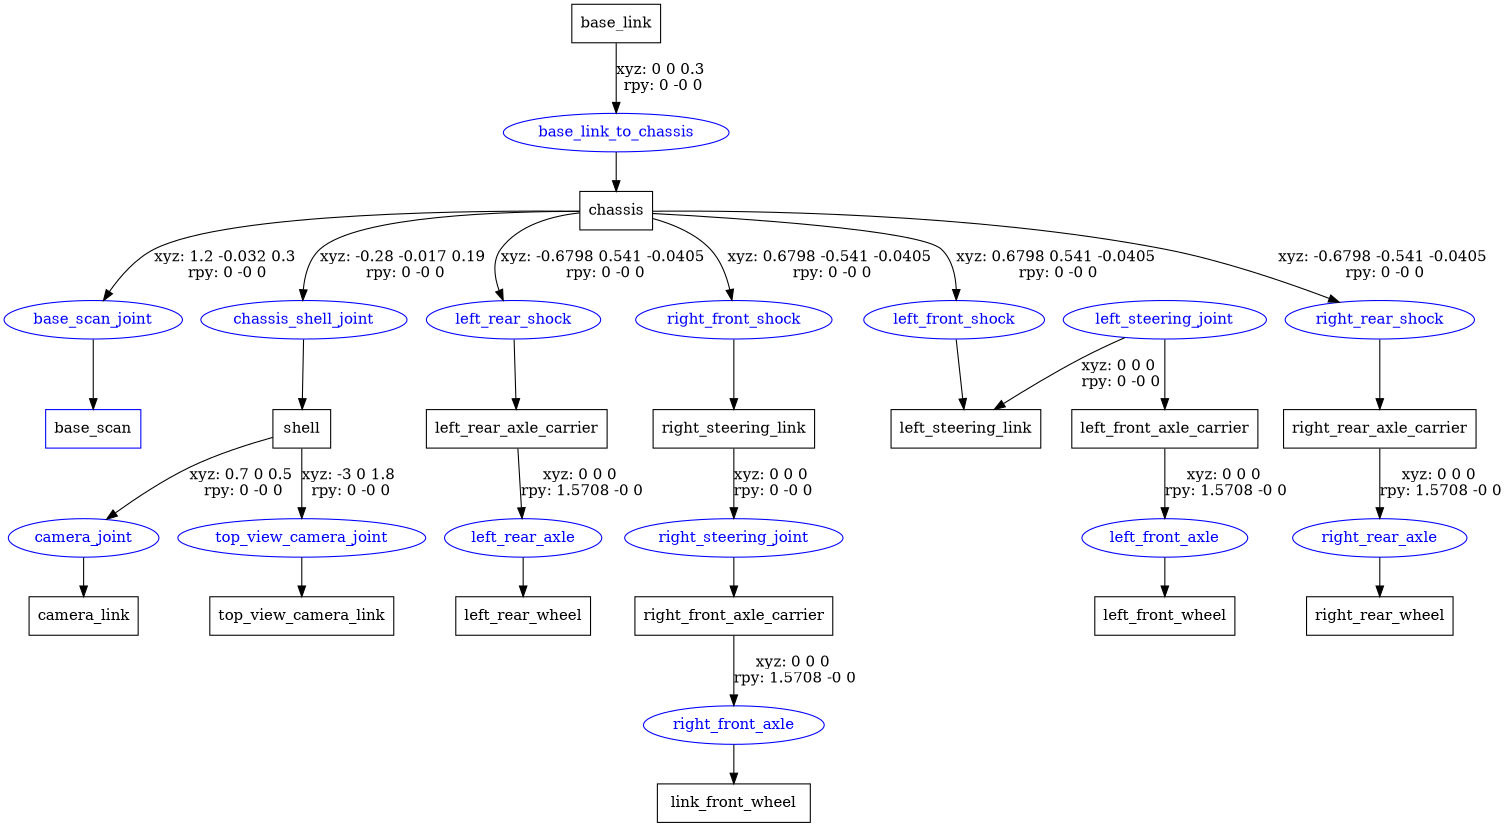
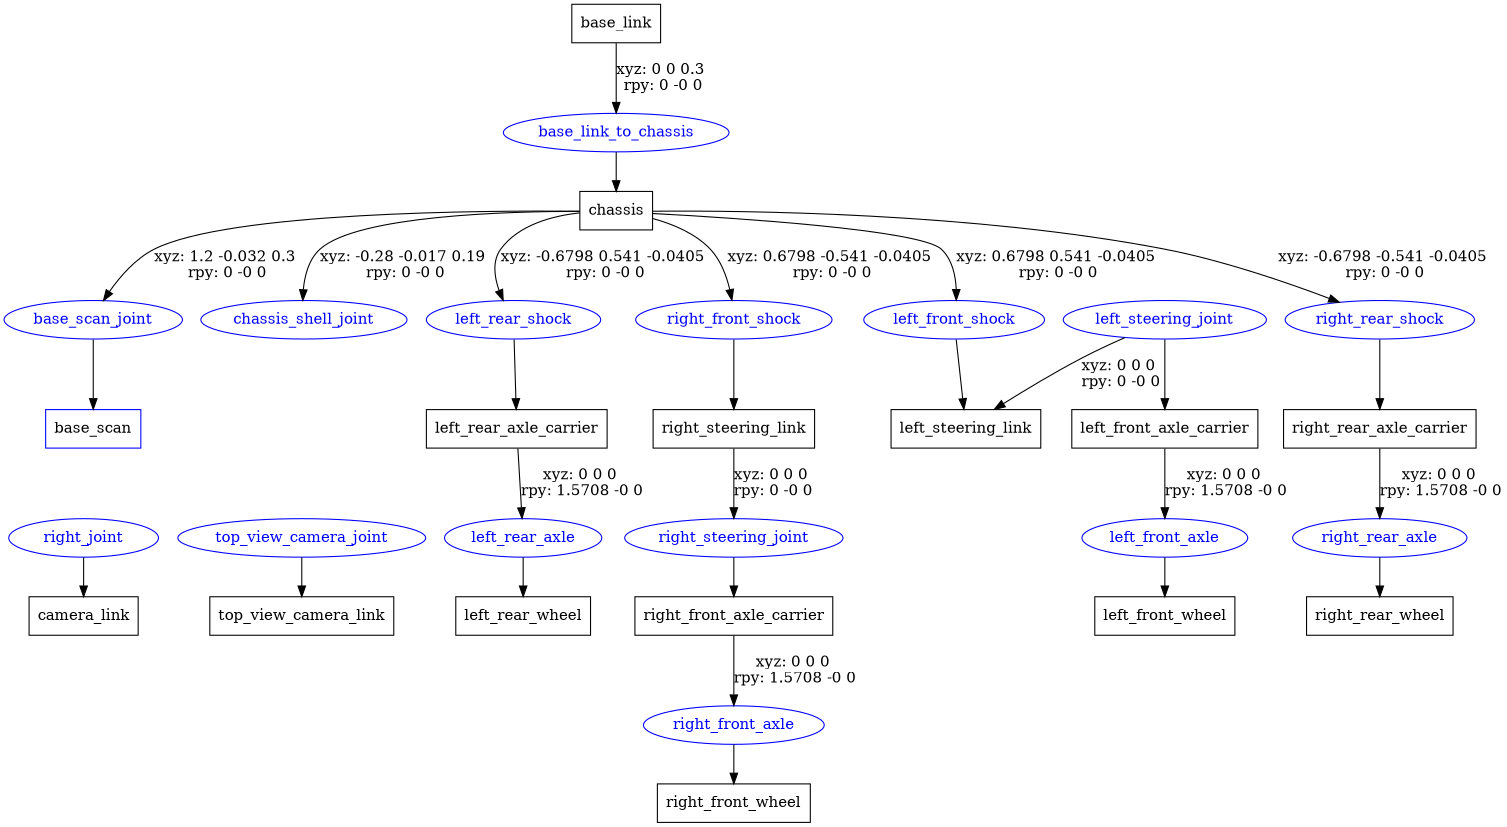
(302, 429) -> none
(84, 538) -> (84, 538)
(734, 803) -> (734, 803)
